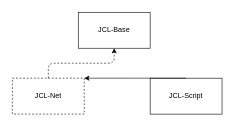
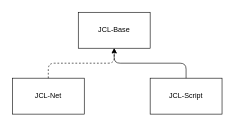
(89, 78) -> (156, 63)
(48, 96) -> (48, 96)
